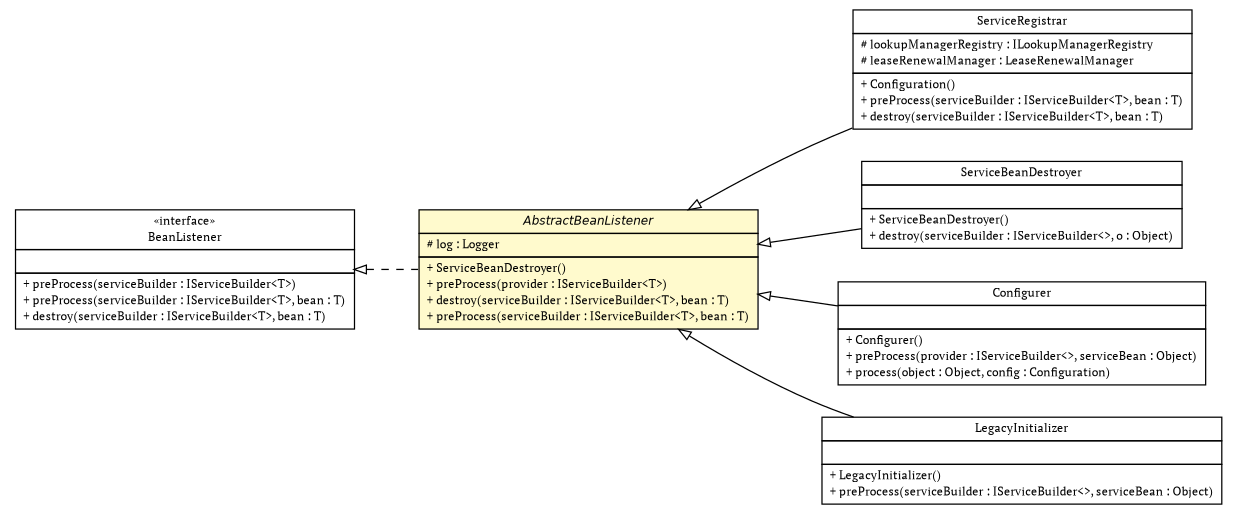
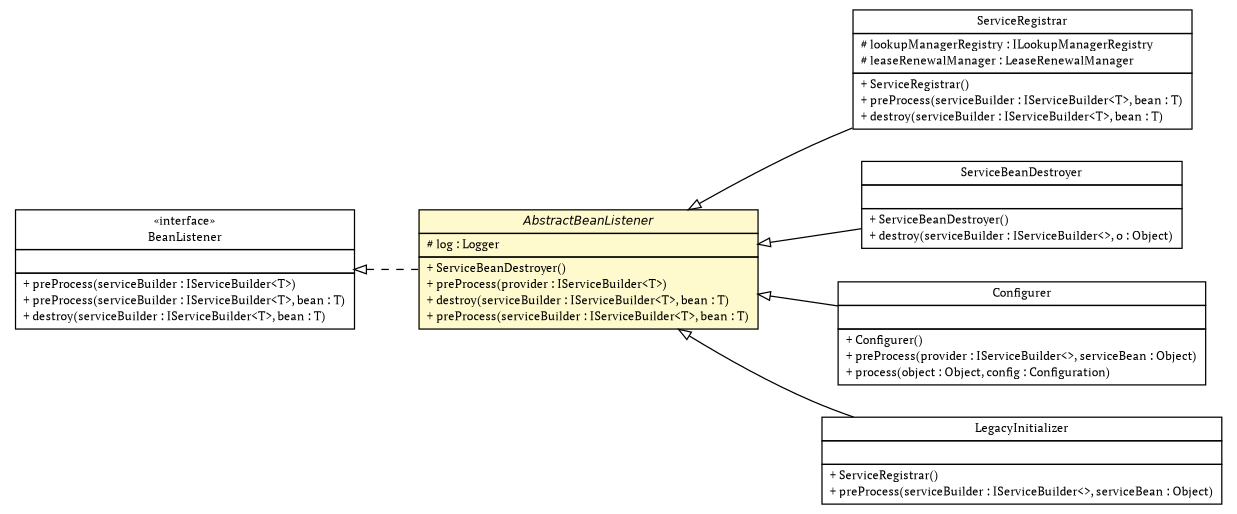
(909, 84) -> (916, 84)
(886, 476) -> (885, 476)
